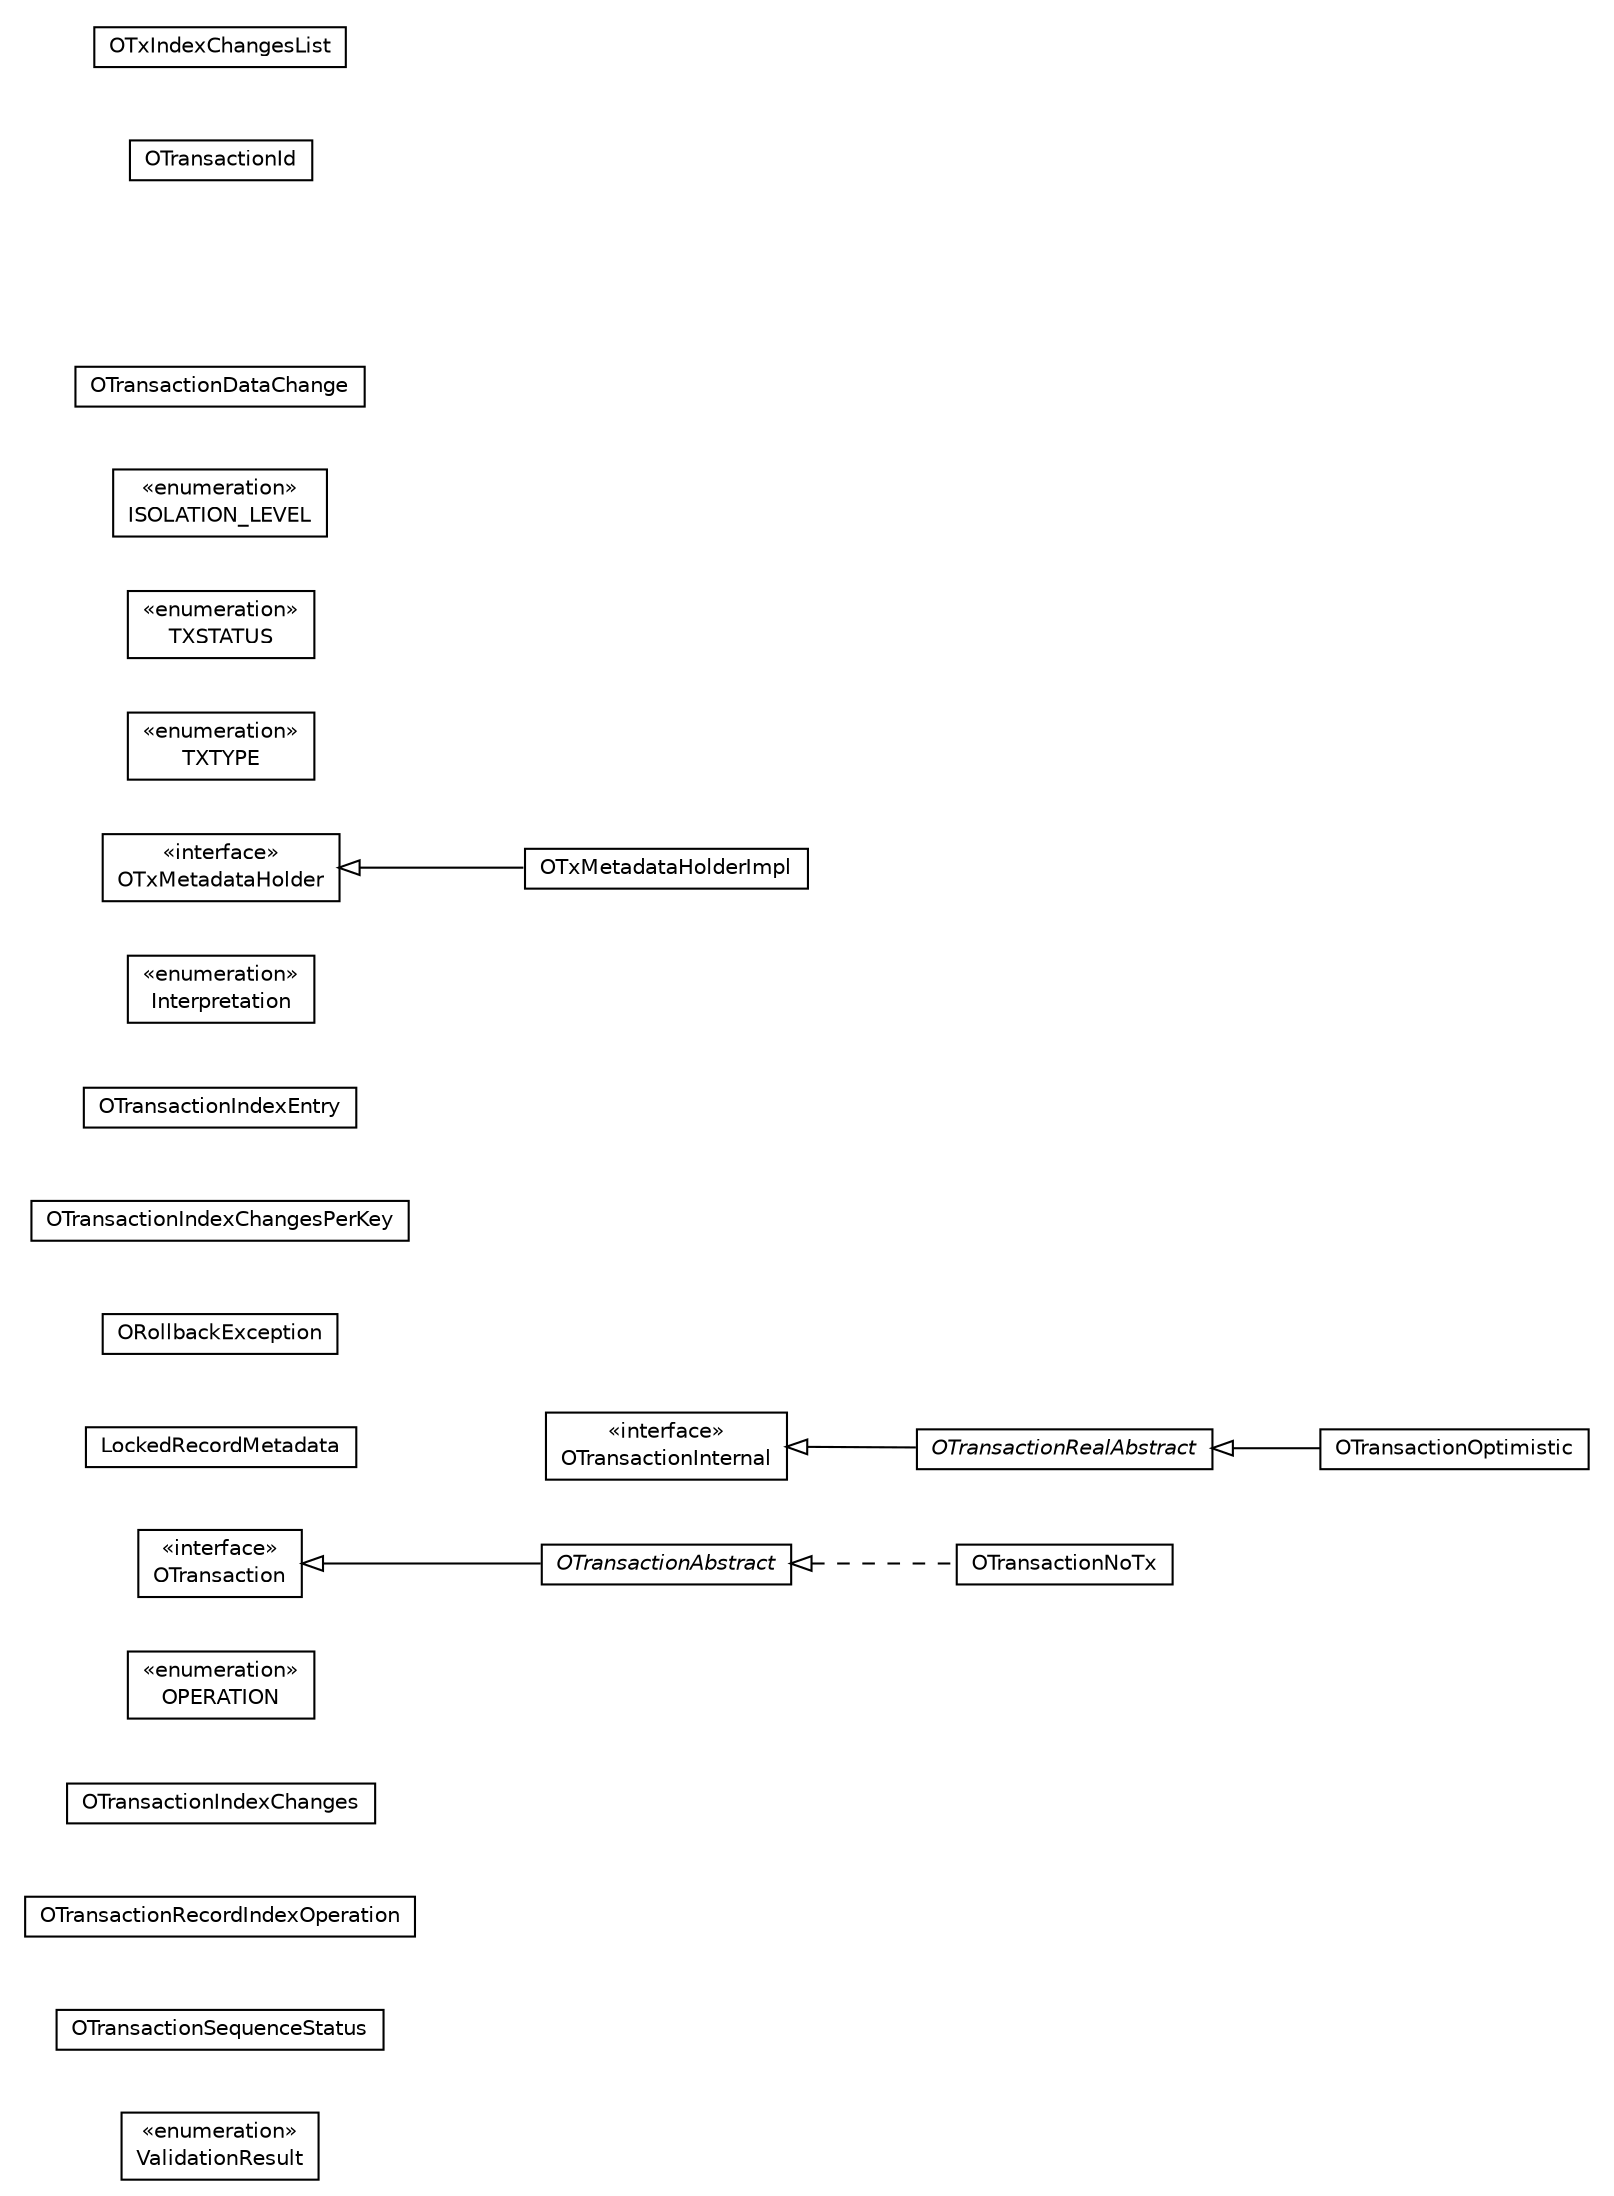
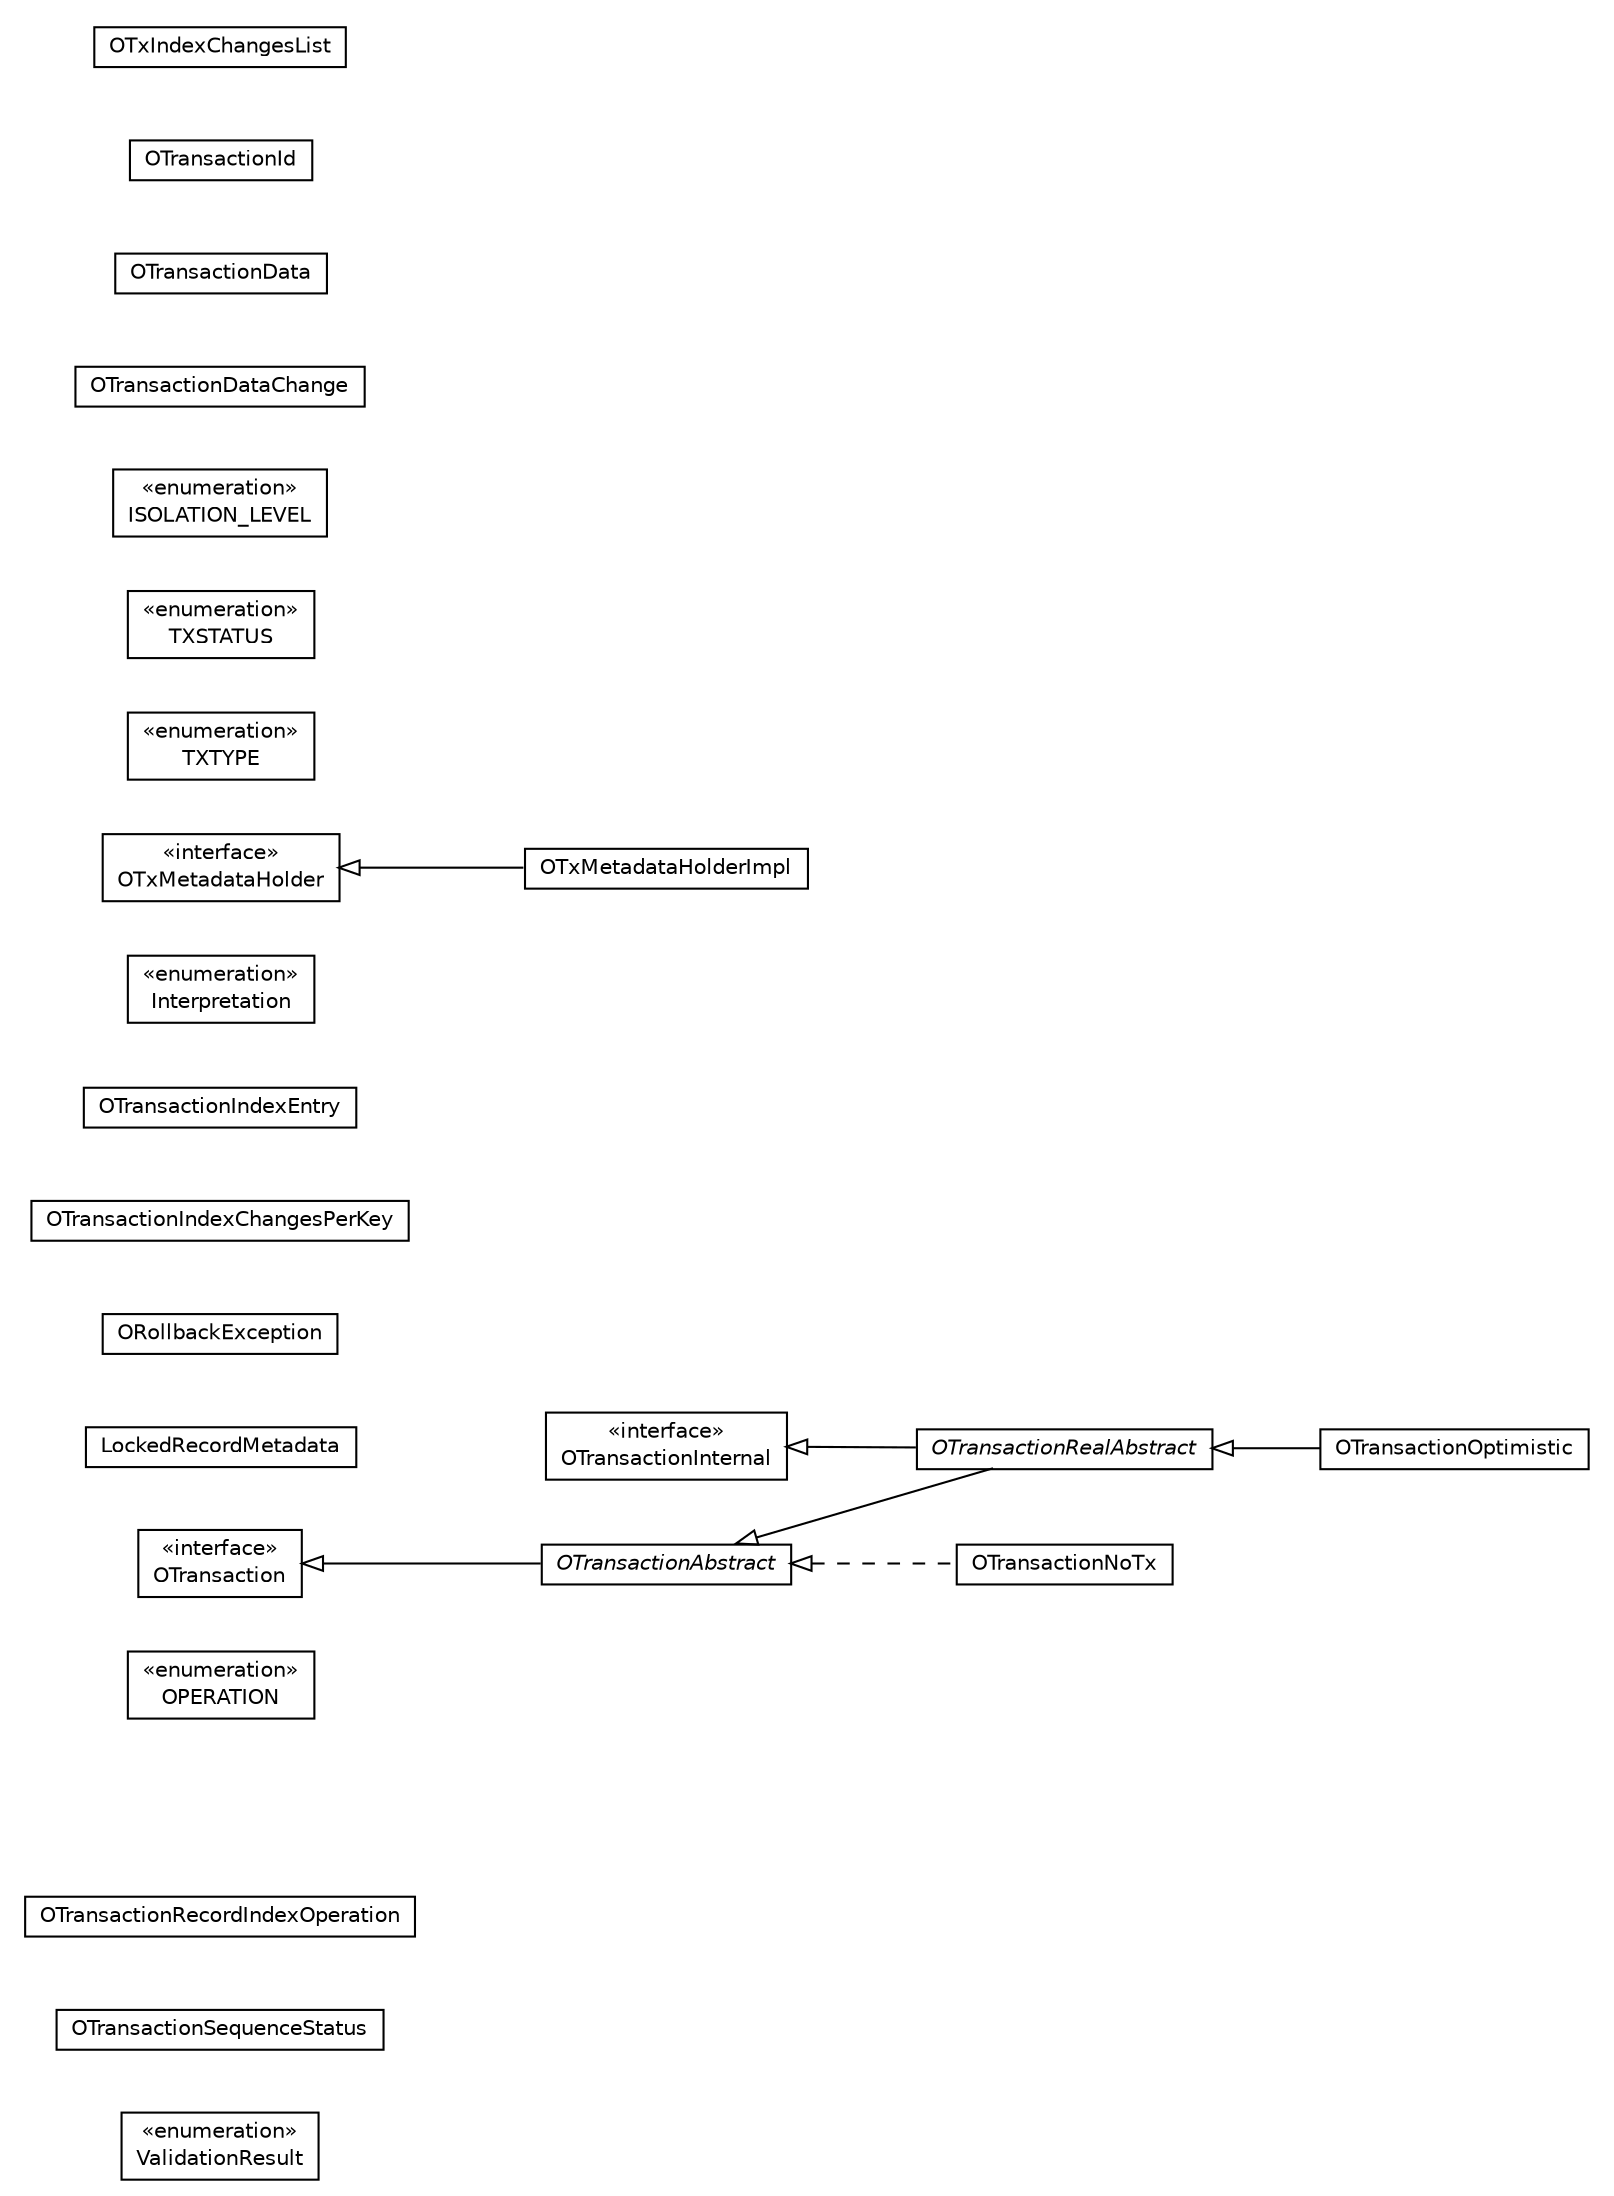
none -> (220, 272)
none -> (875, 1503)
(220, 1802) -> none
